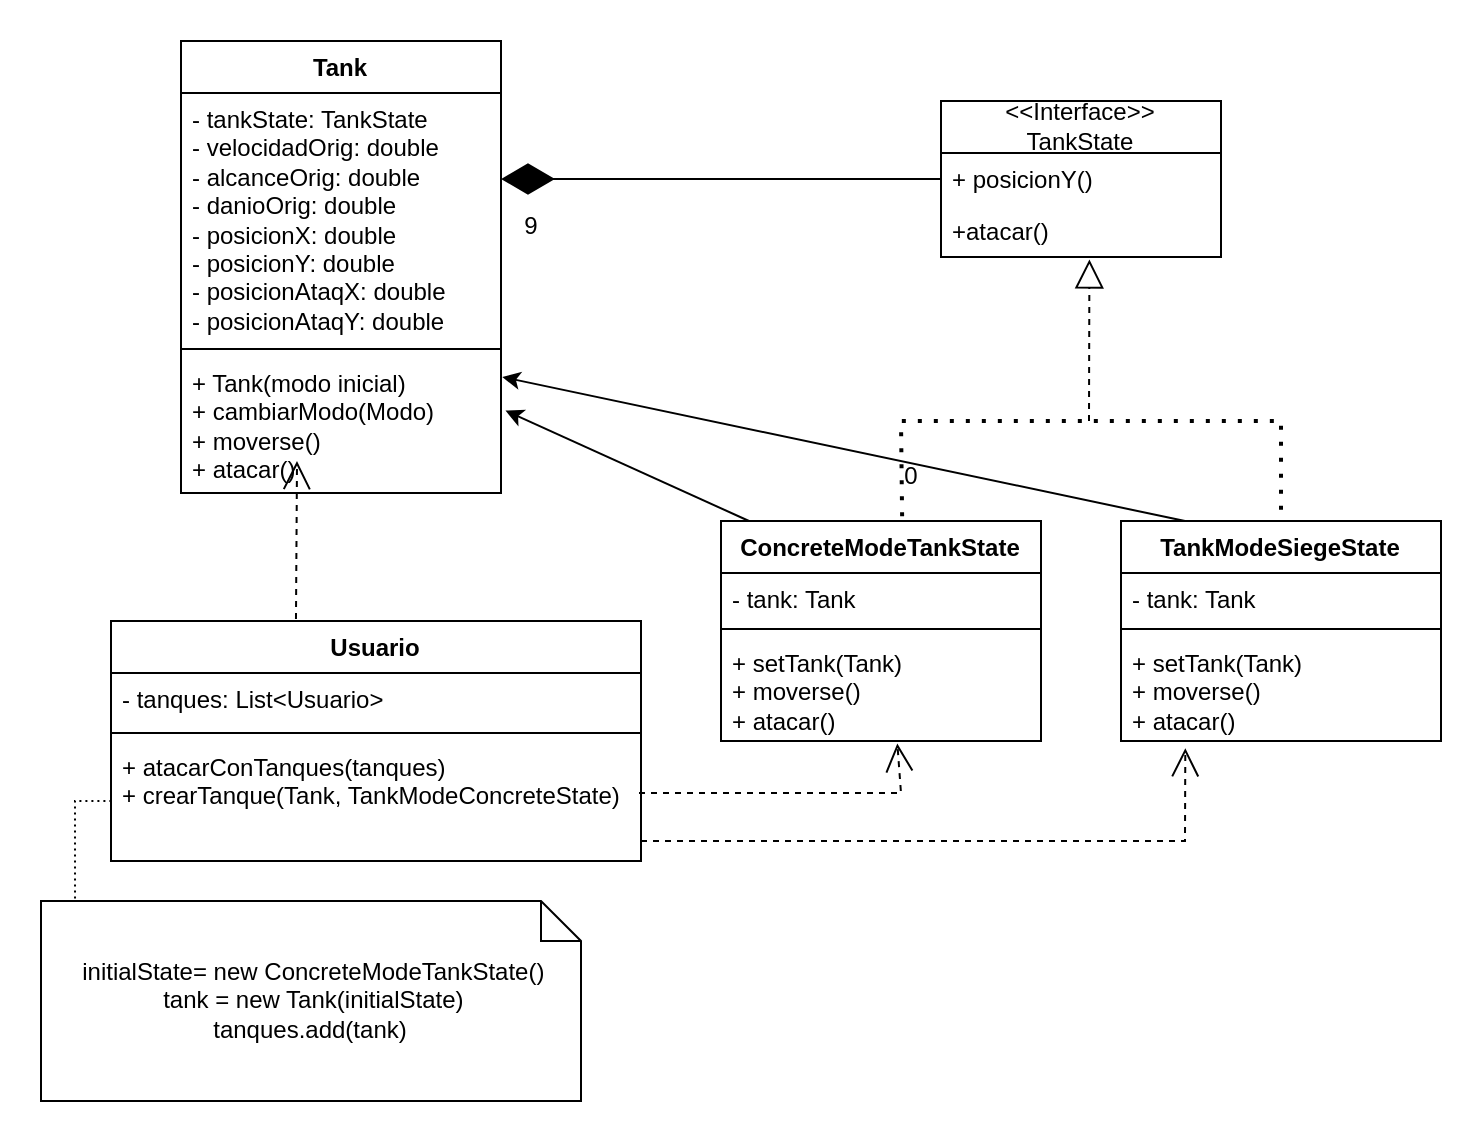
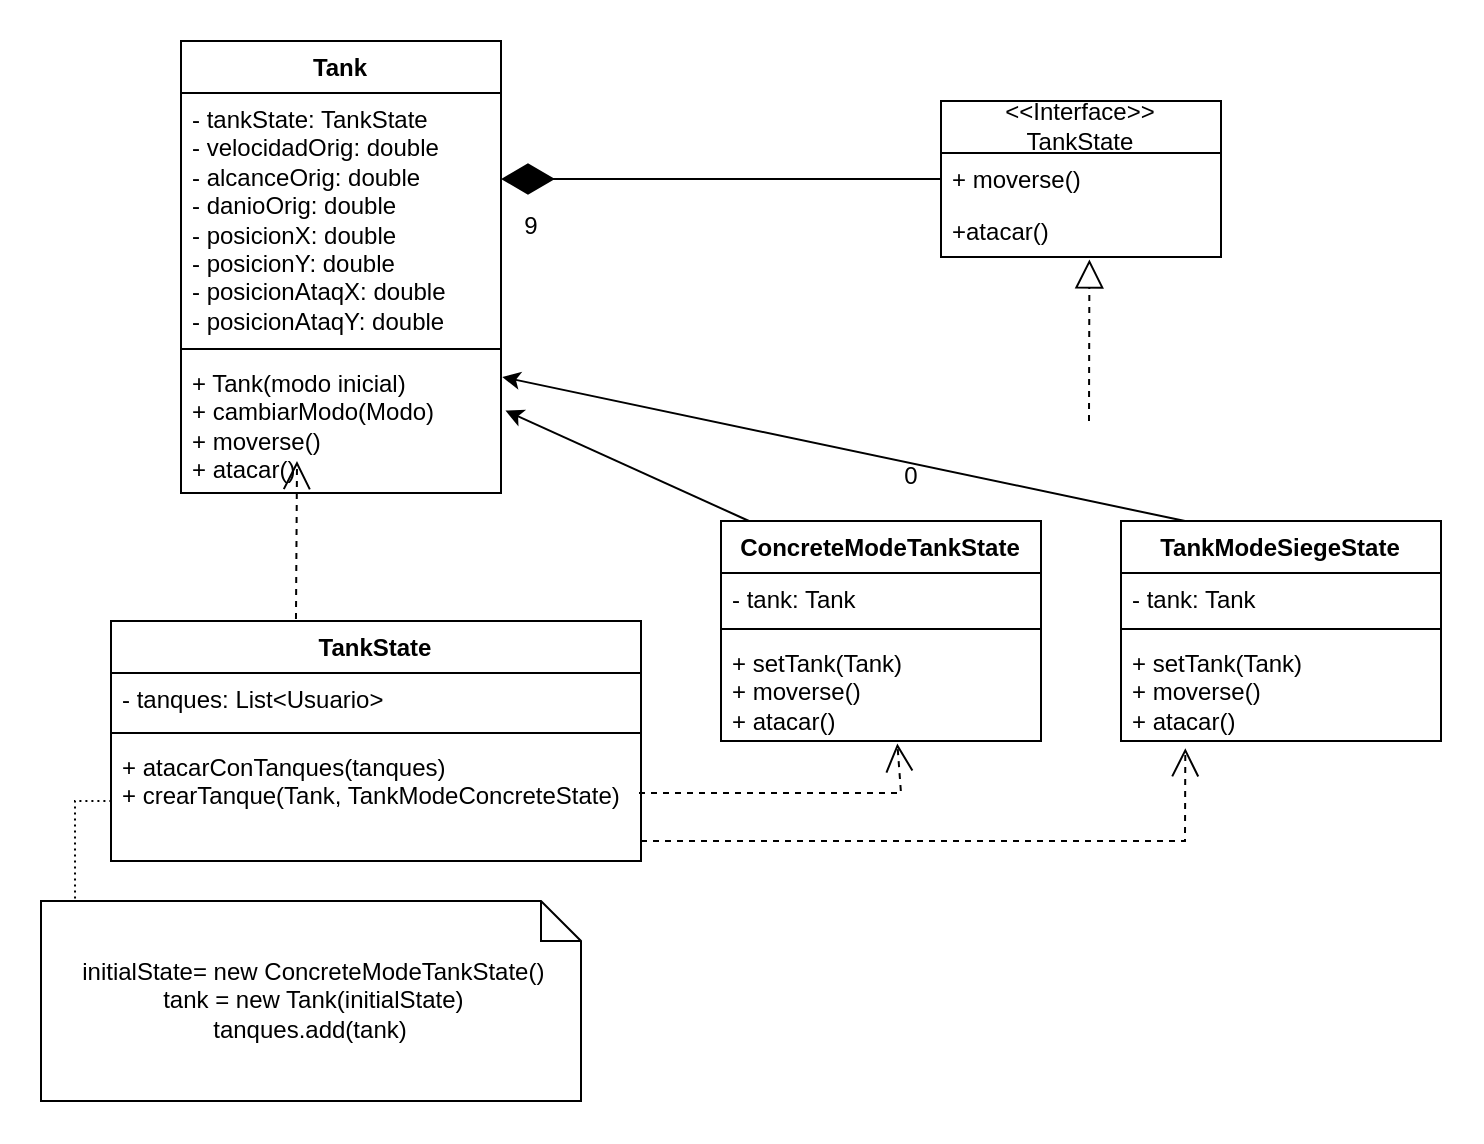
(1031, 181) -> (1024, 181)
(901, 424) -> none
(376, 649) -> (376, 649)
